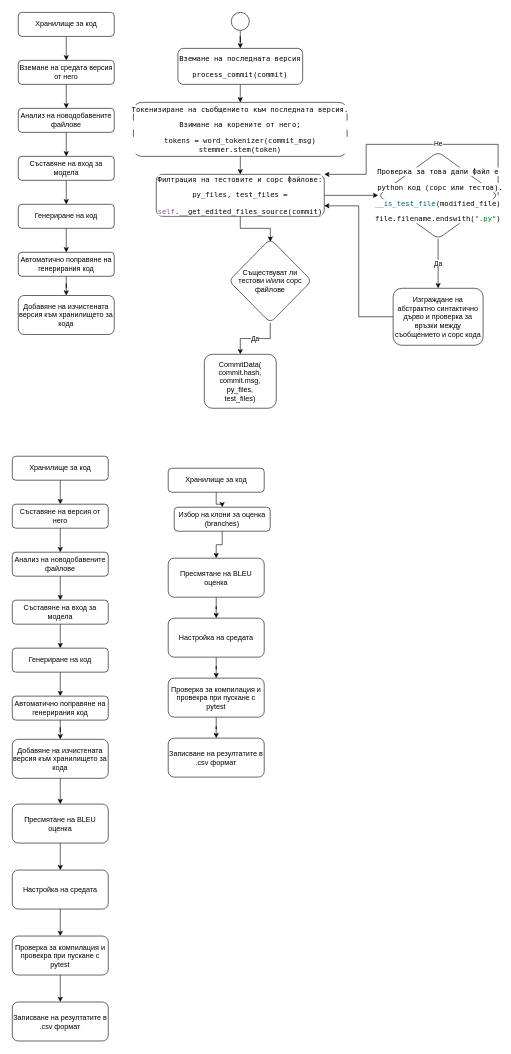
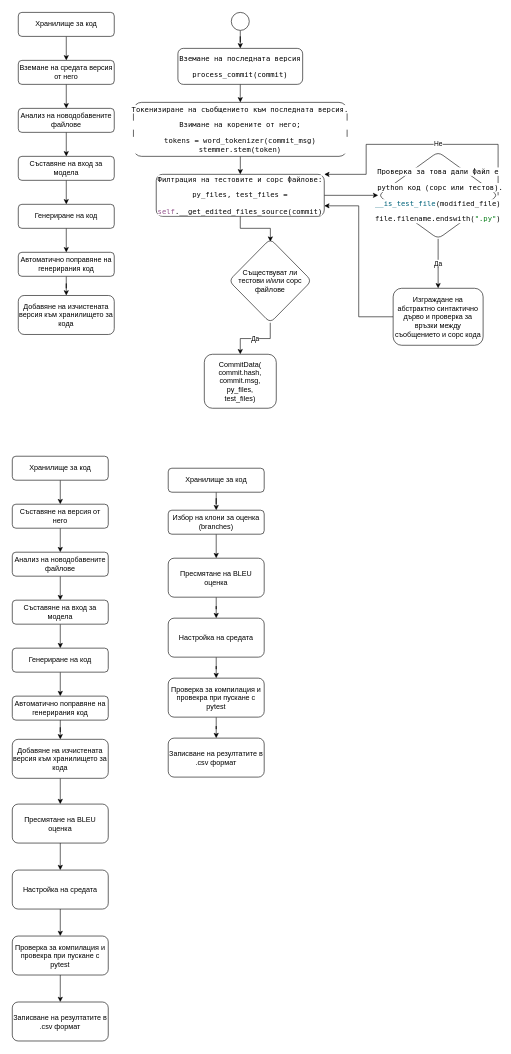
(222, 519) -> (216, 522)
